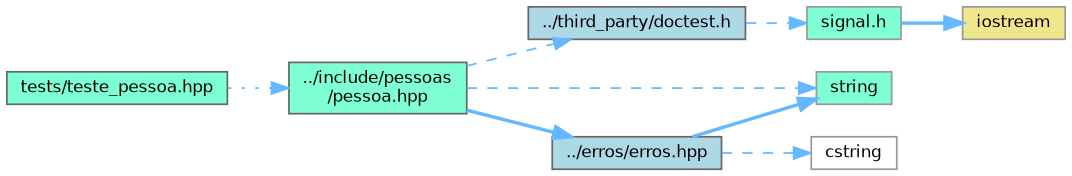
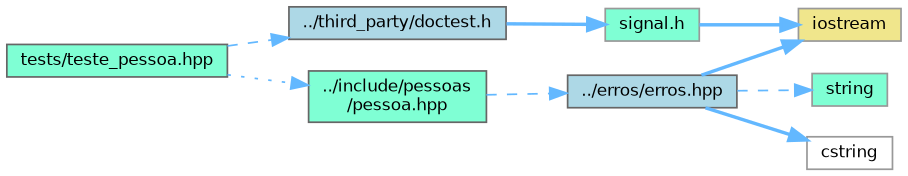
(768, 23) -> (547, 24)
(510, 55) -> (250, 43)
none -> (743, 61)
(633, 88) -> none
(746, 120) -> (766, 90)
(510, 121) -> (518, 94)
(757, 153) -> (748, 121)
